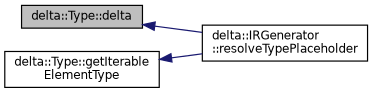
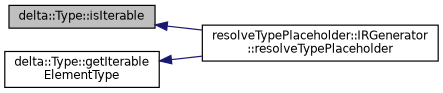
(82, 17) -> (82, 17)
(285, 43) -> (320, 43)
